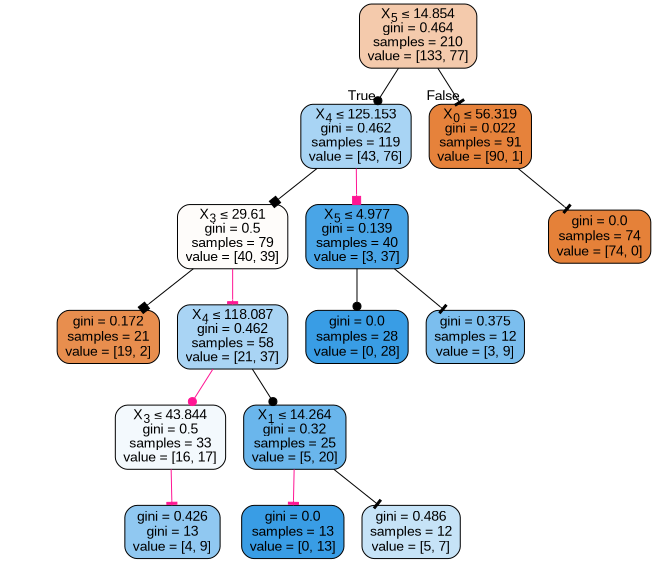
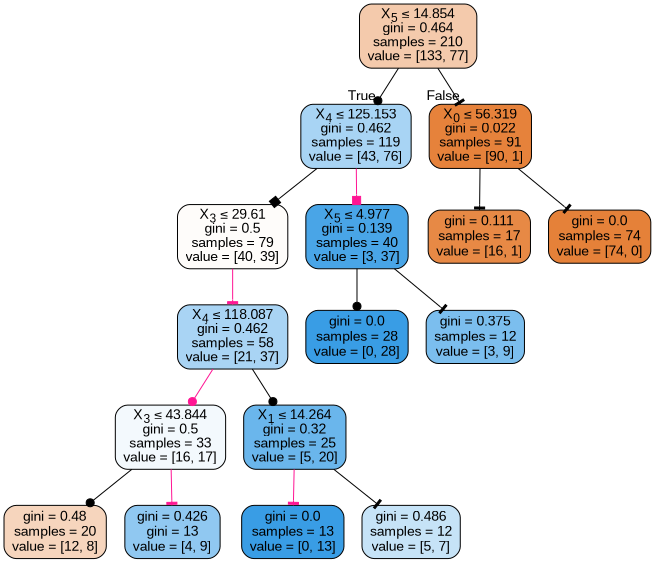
none -> (479, 237)
(108, 337) -> none
none -> (55, 532)
